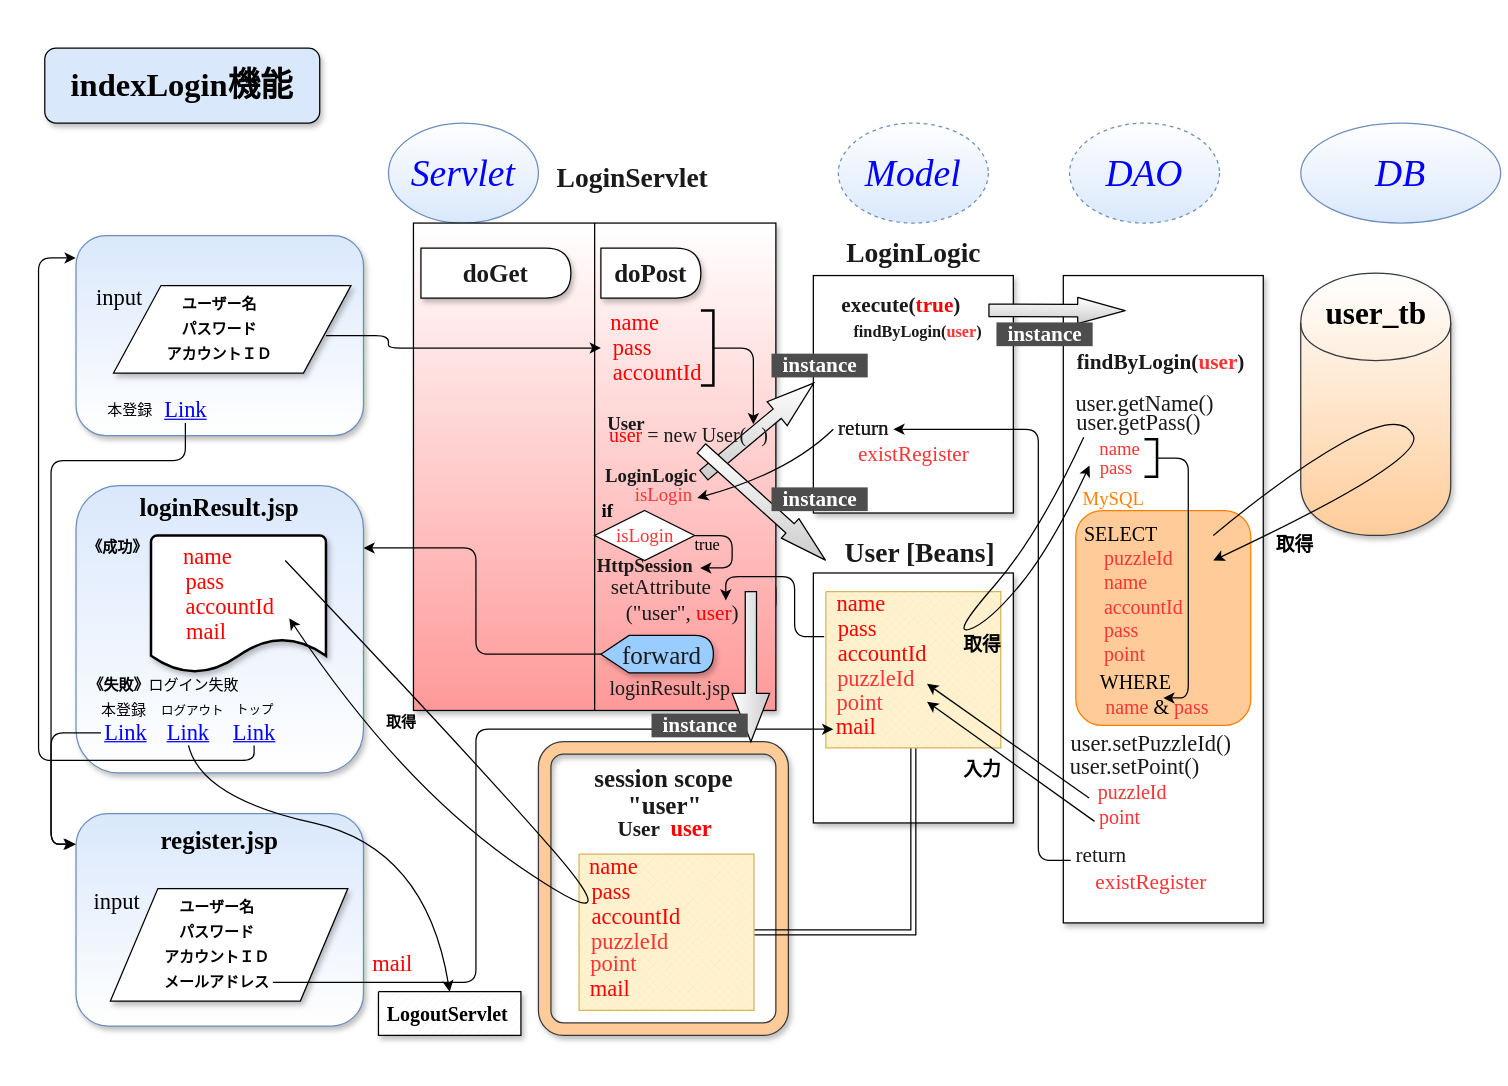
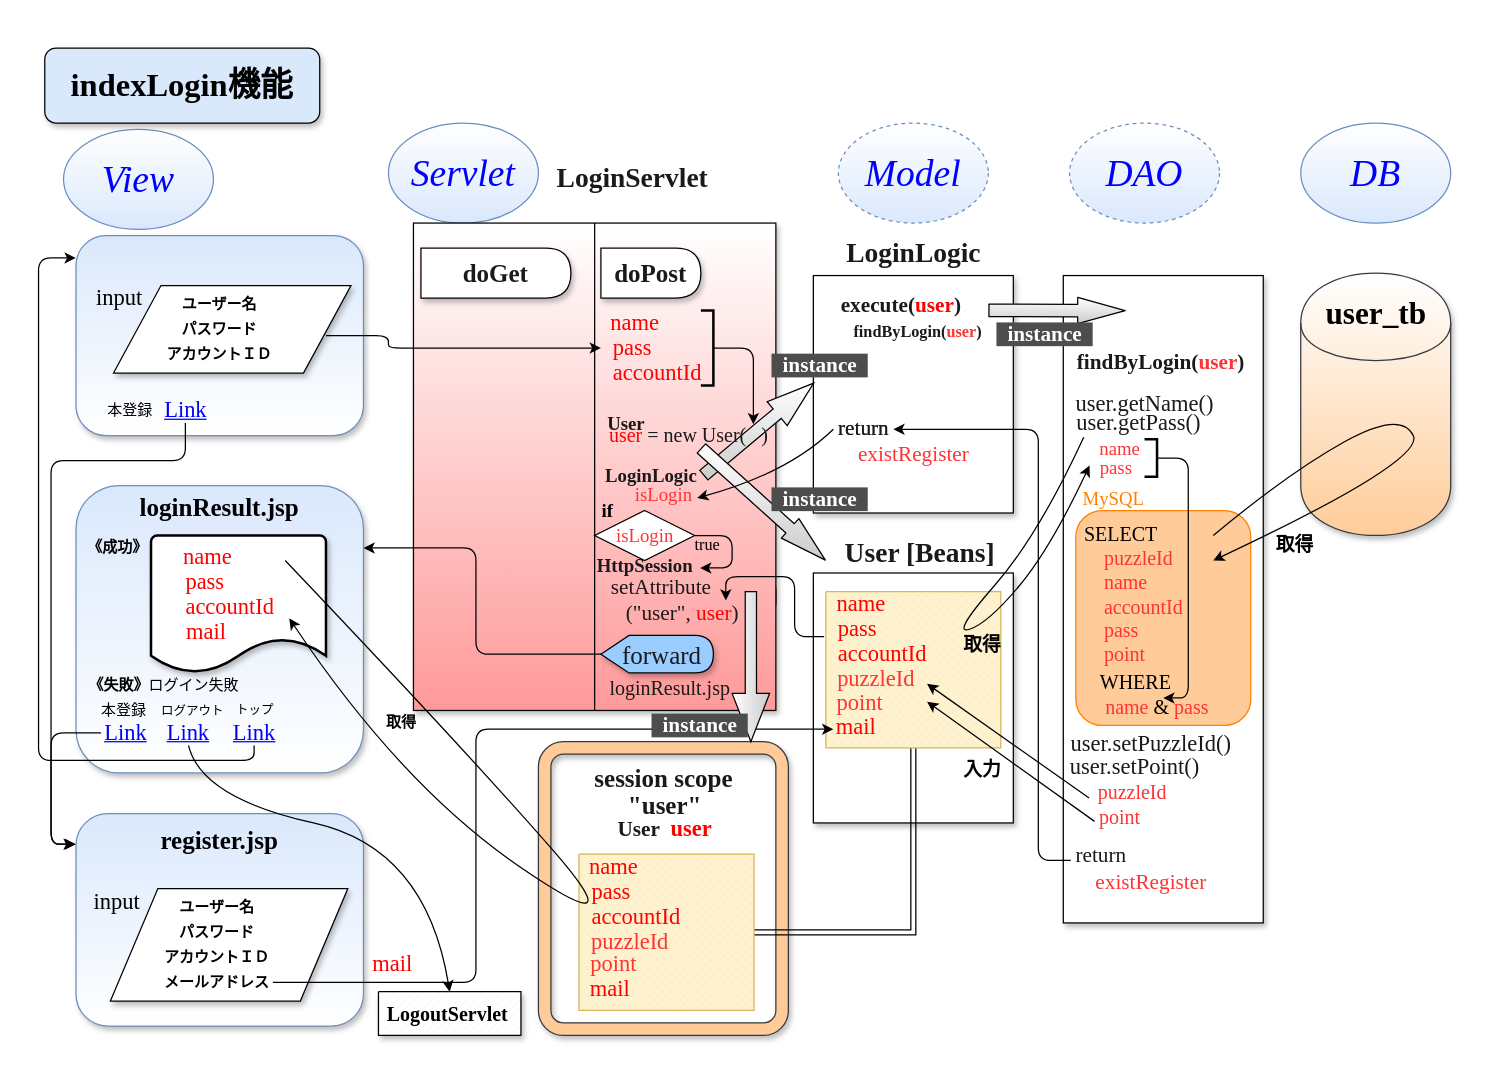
(1401, 173) -> (1376, 173)
none -> (138, 179)
(901, 307) -> (901, 307)
